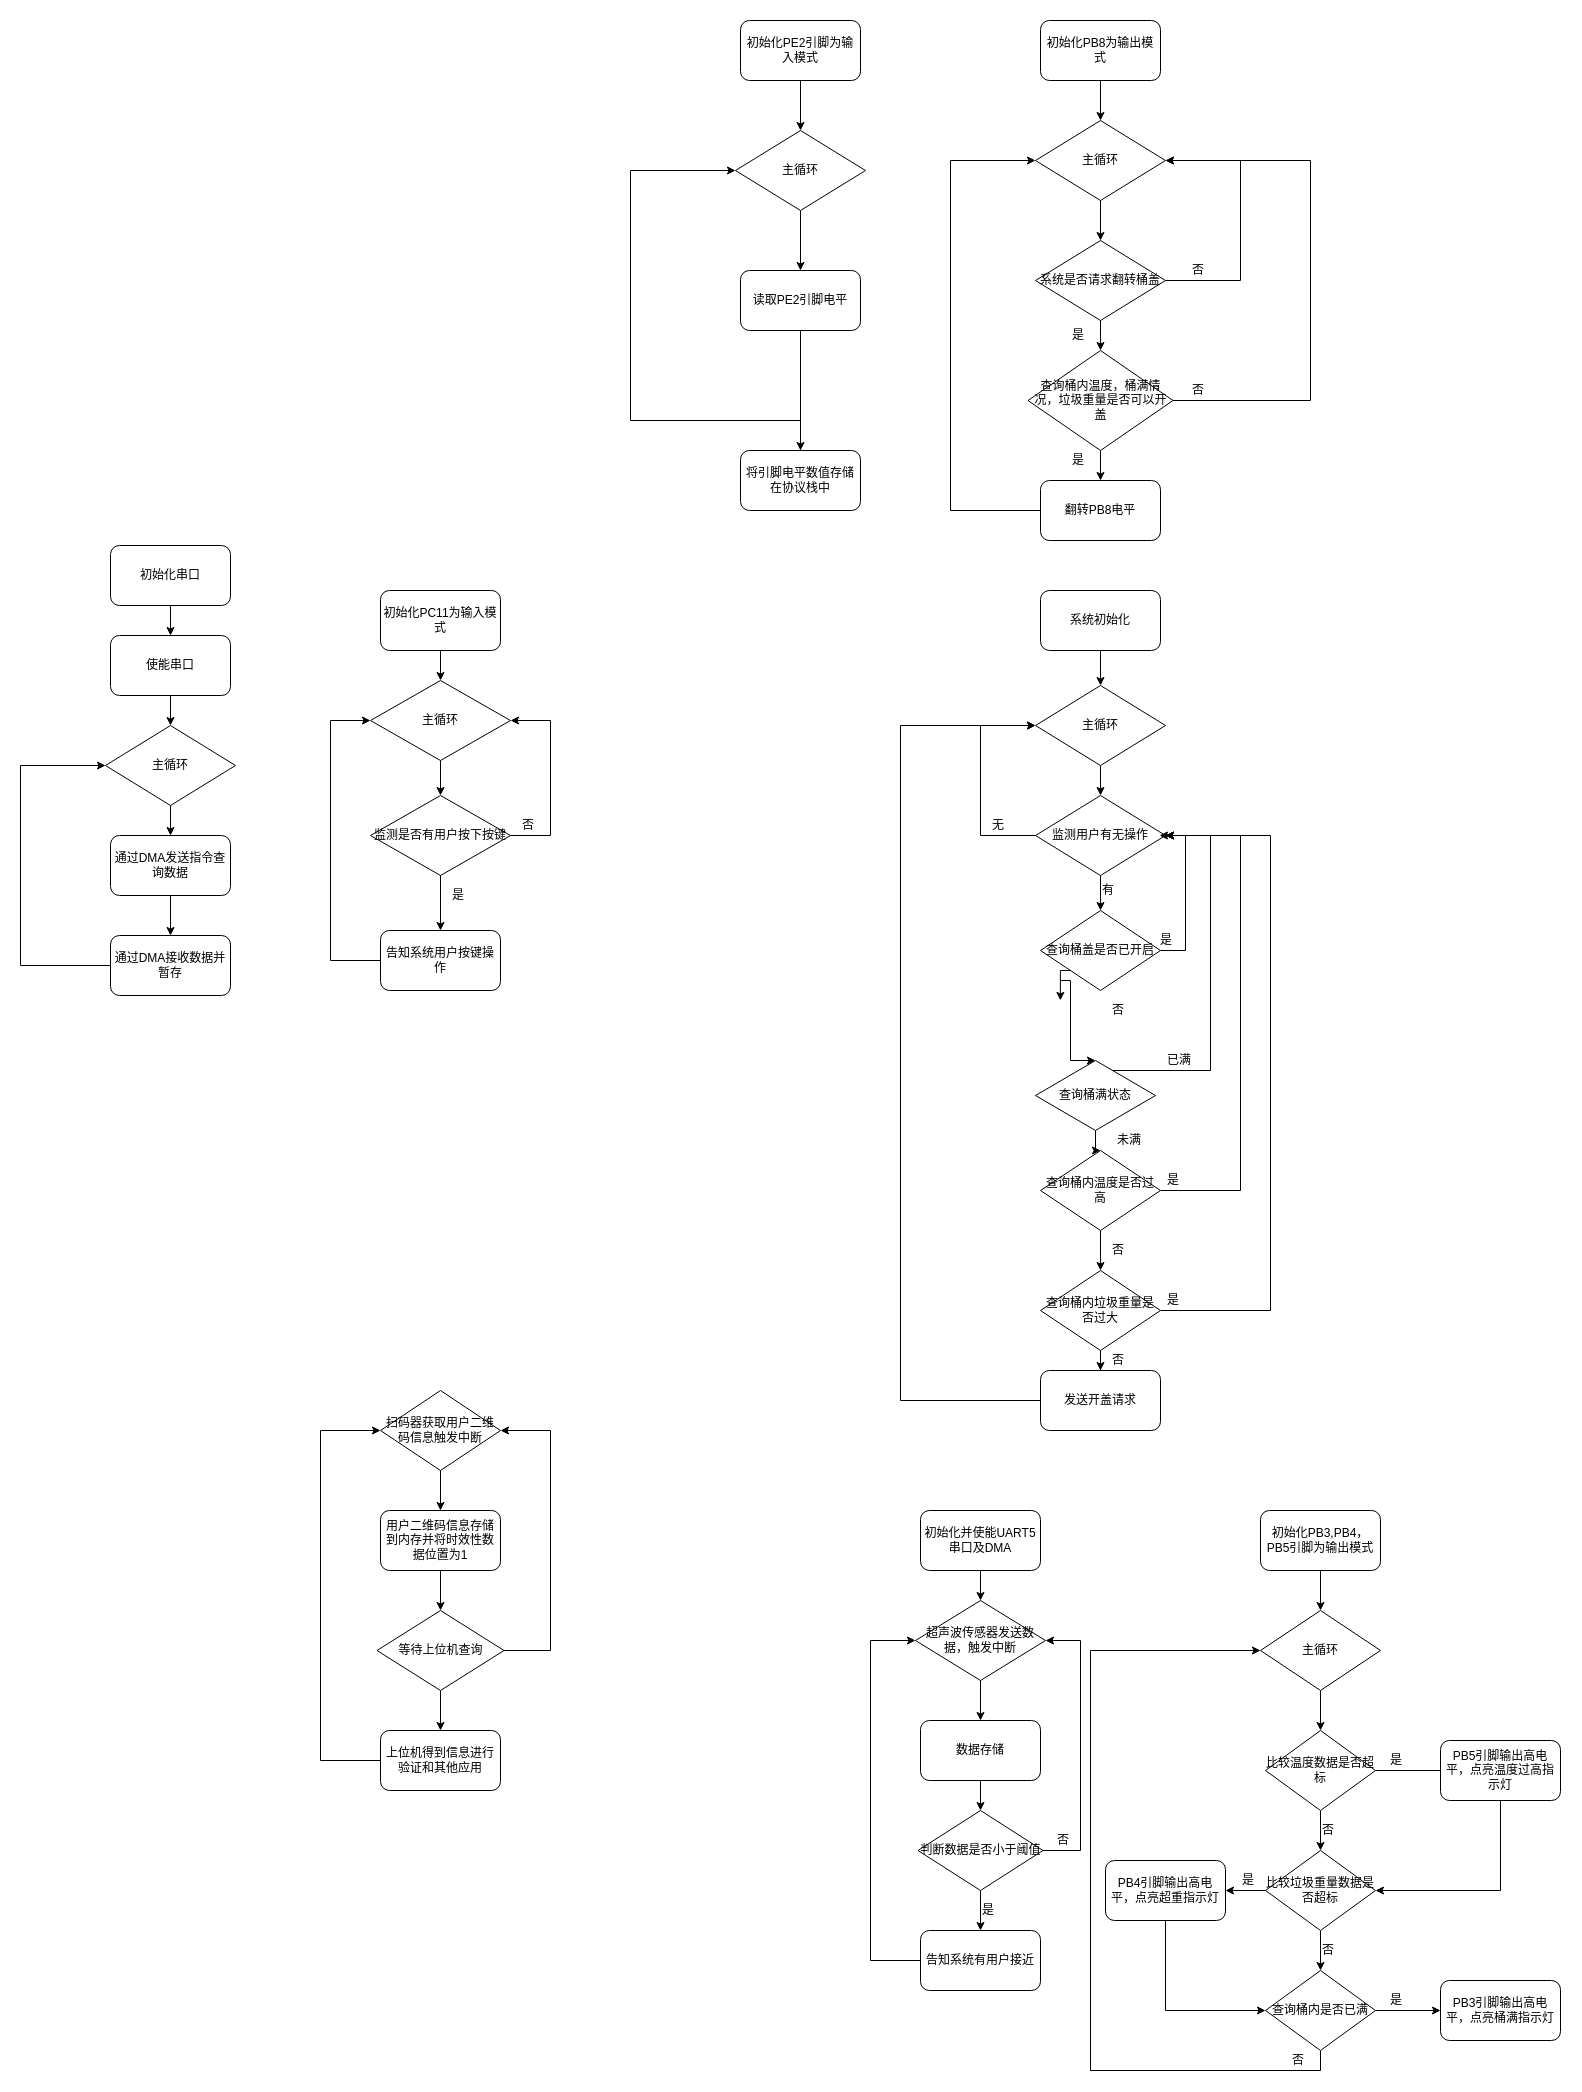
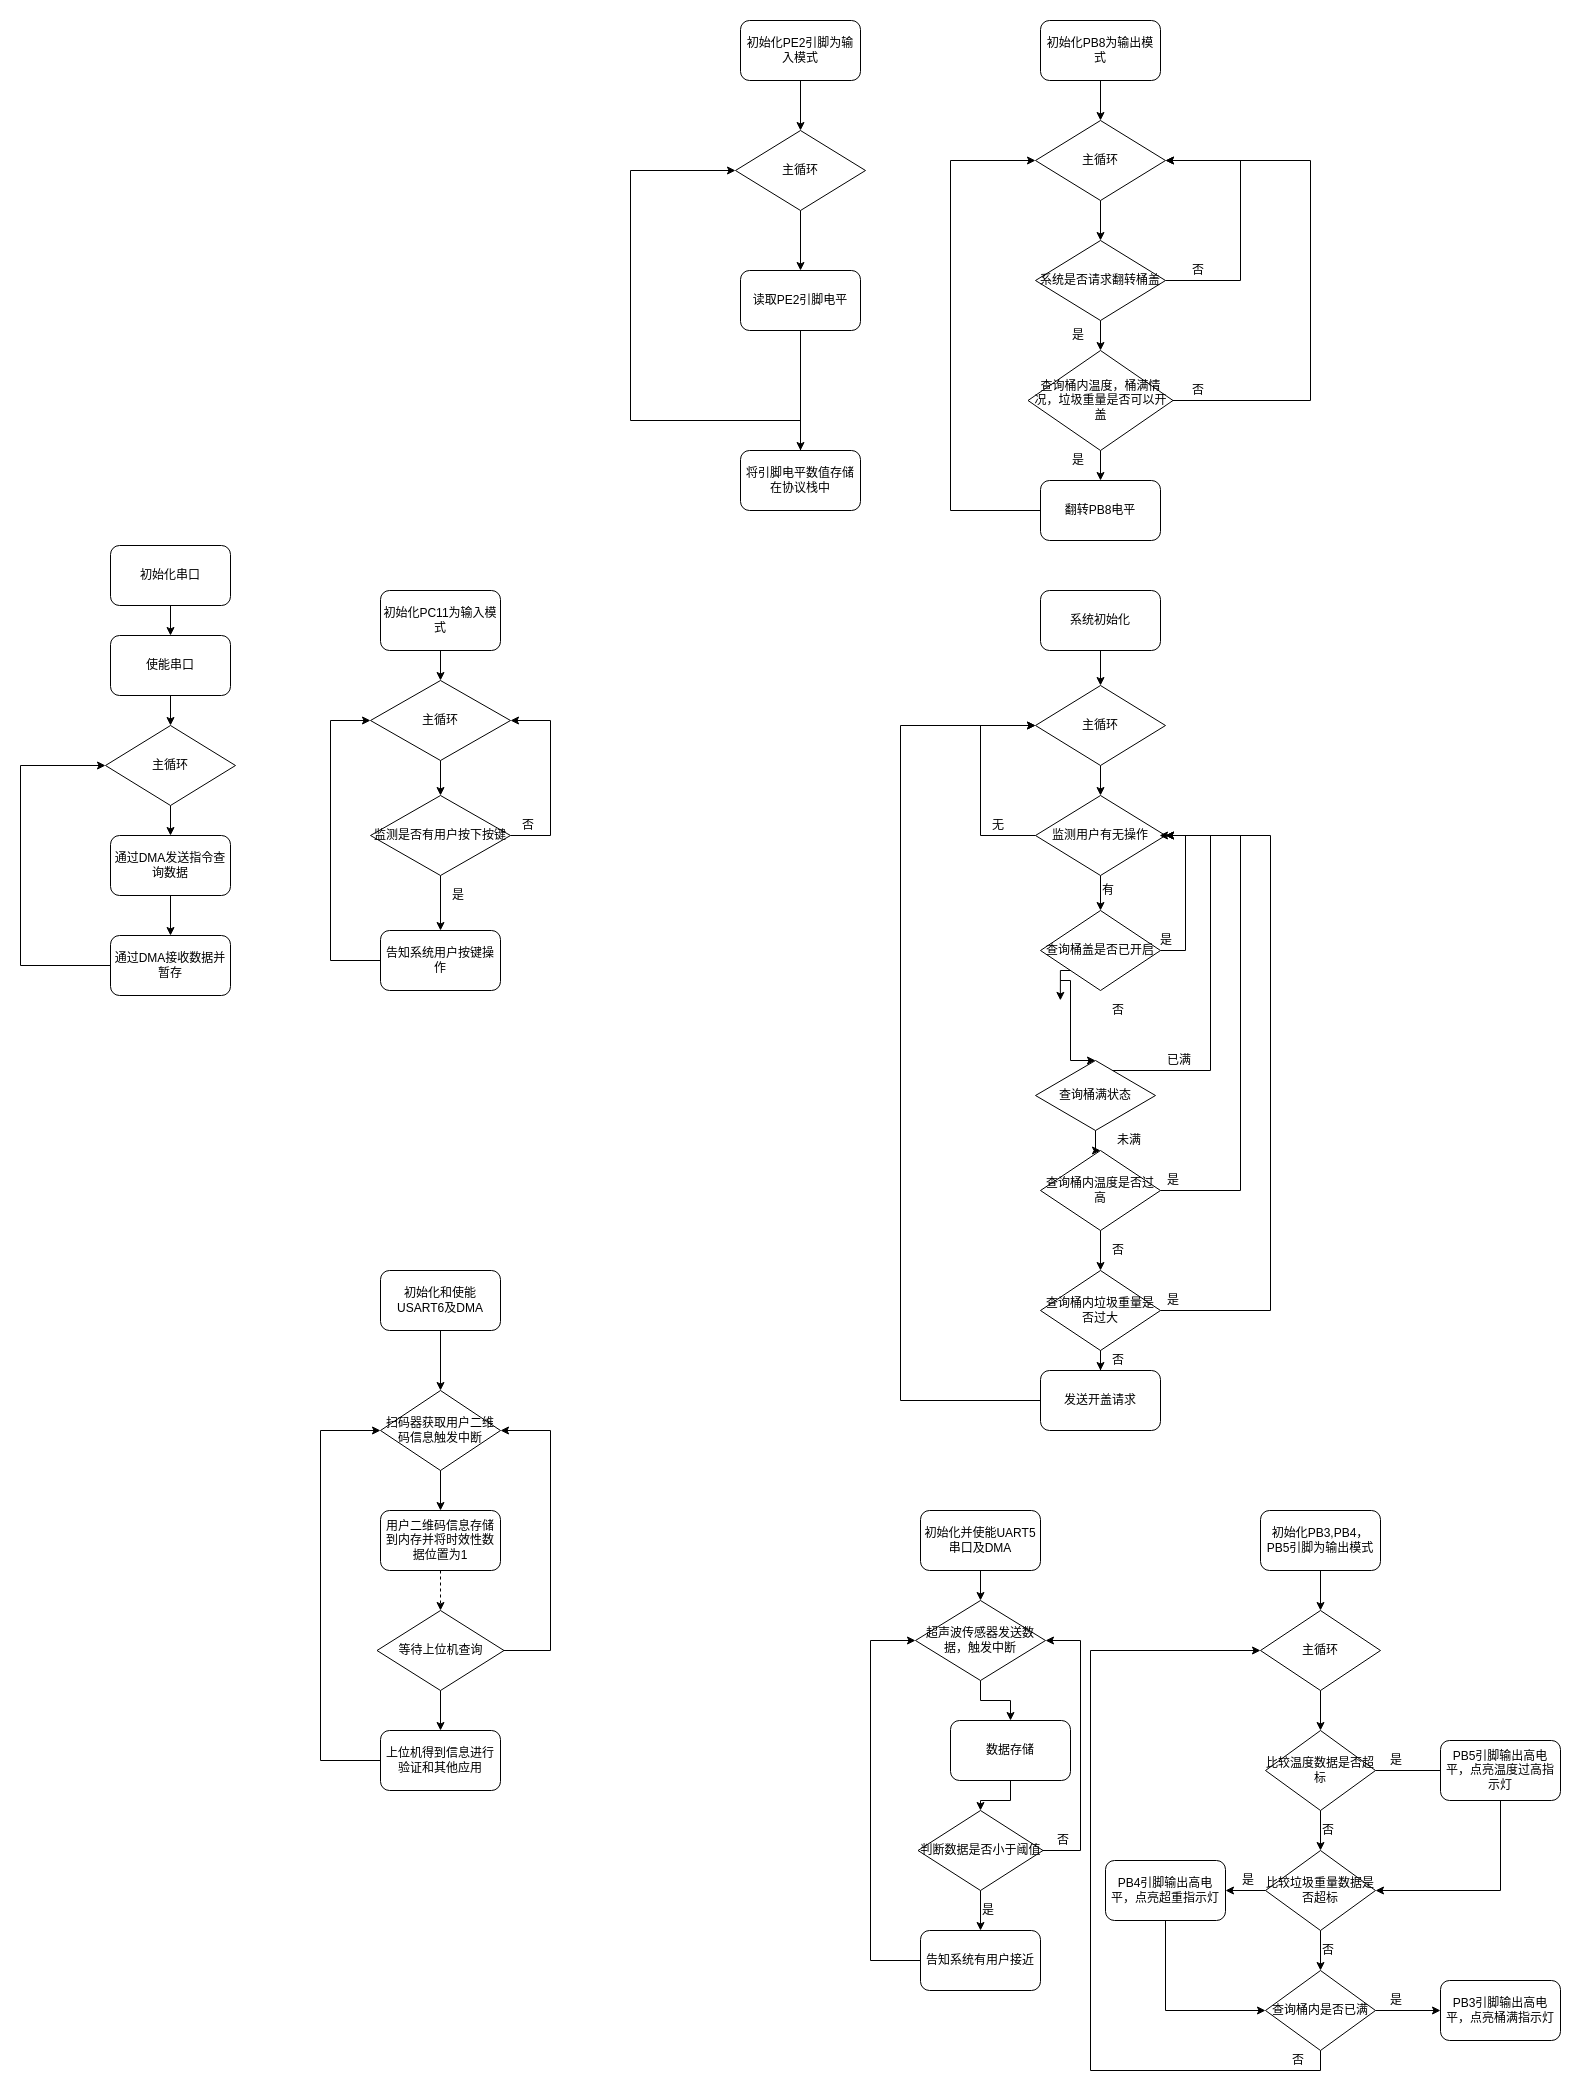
none -> (441, 1301)
none -> (441, 1357)
(441, 1587) -> (441, 1587)
(981, 1751) -> (1011, 1751)
